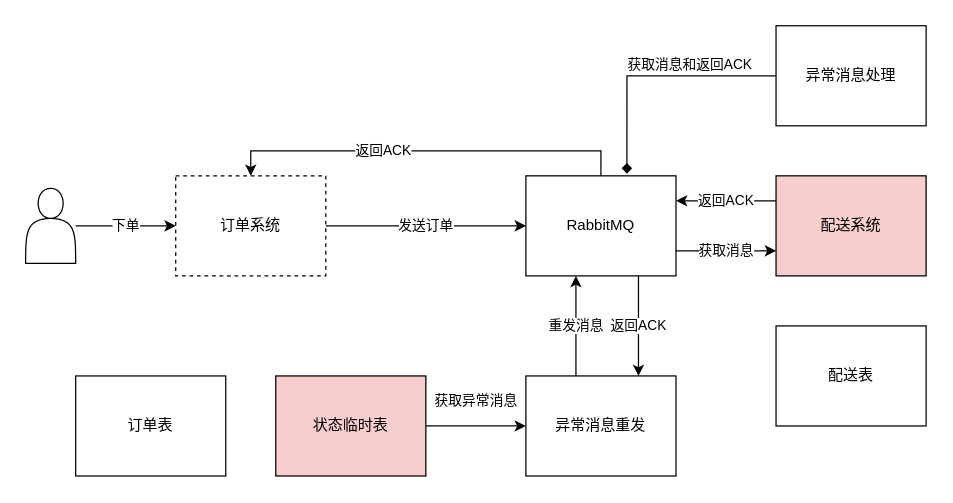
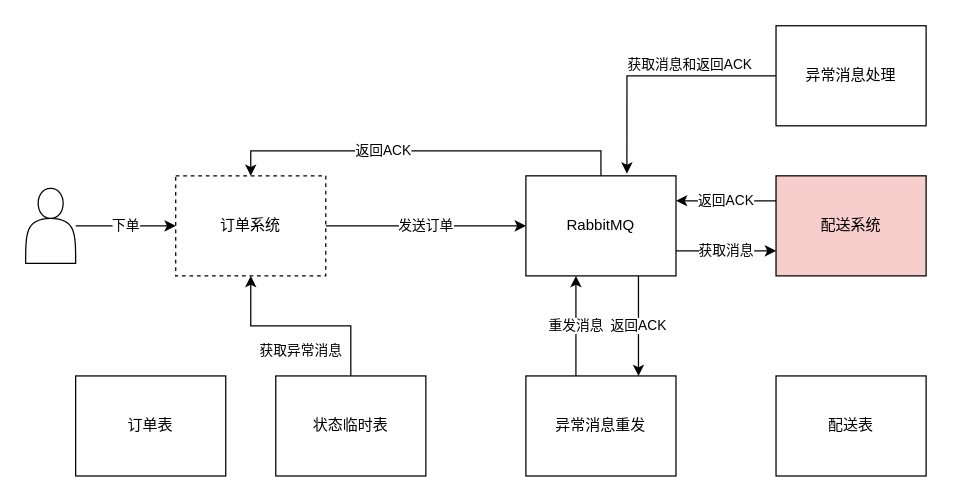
(627, 163) -> (627, 163)
(851, 376) -> (851, 426)
(351, 426) -> (351, 426)
(472, 426) -> (305, 326)
